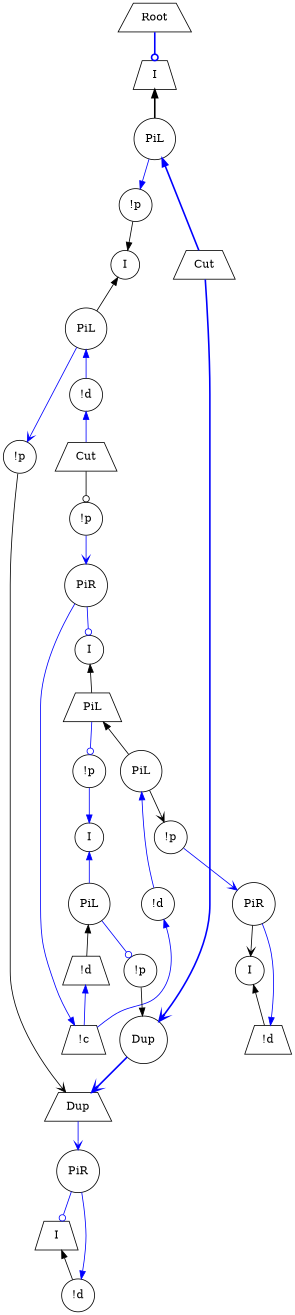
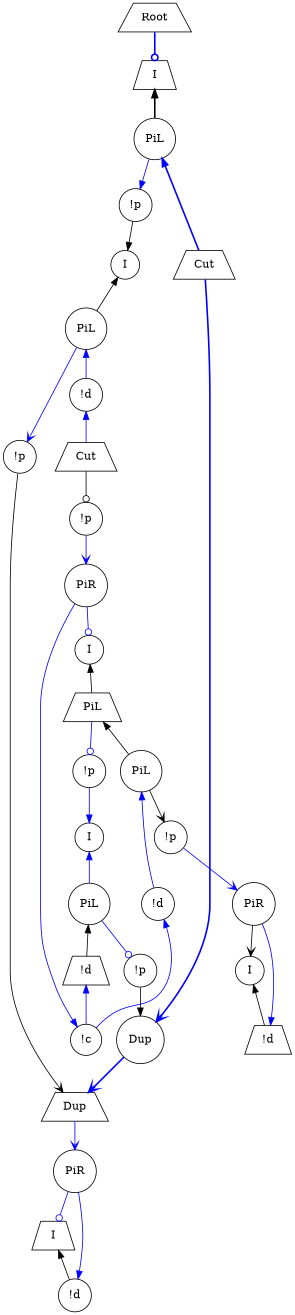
(84, 1040) -> (86, 1040)
